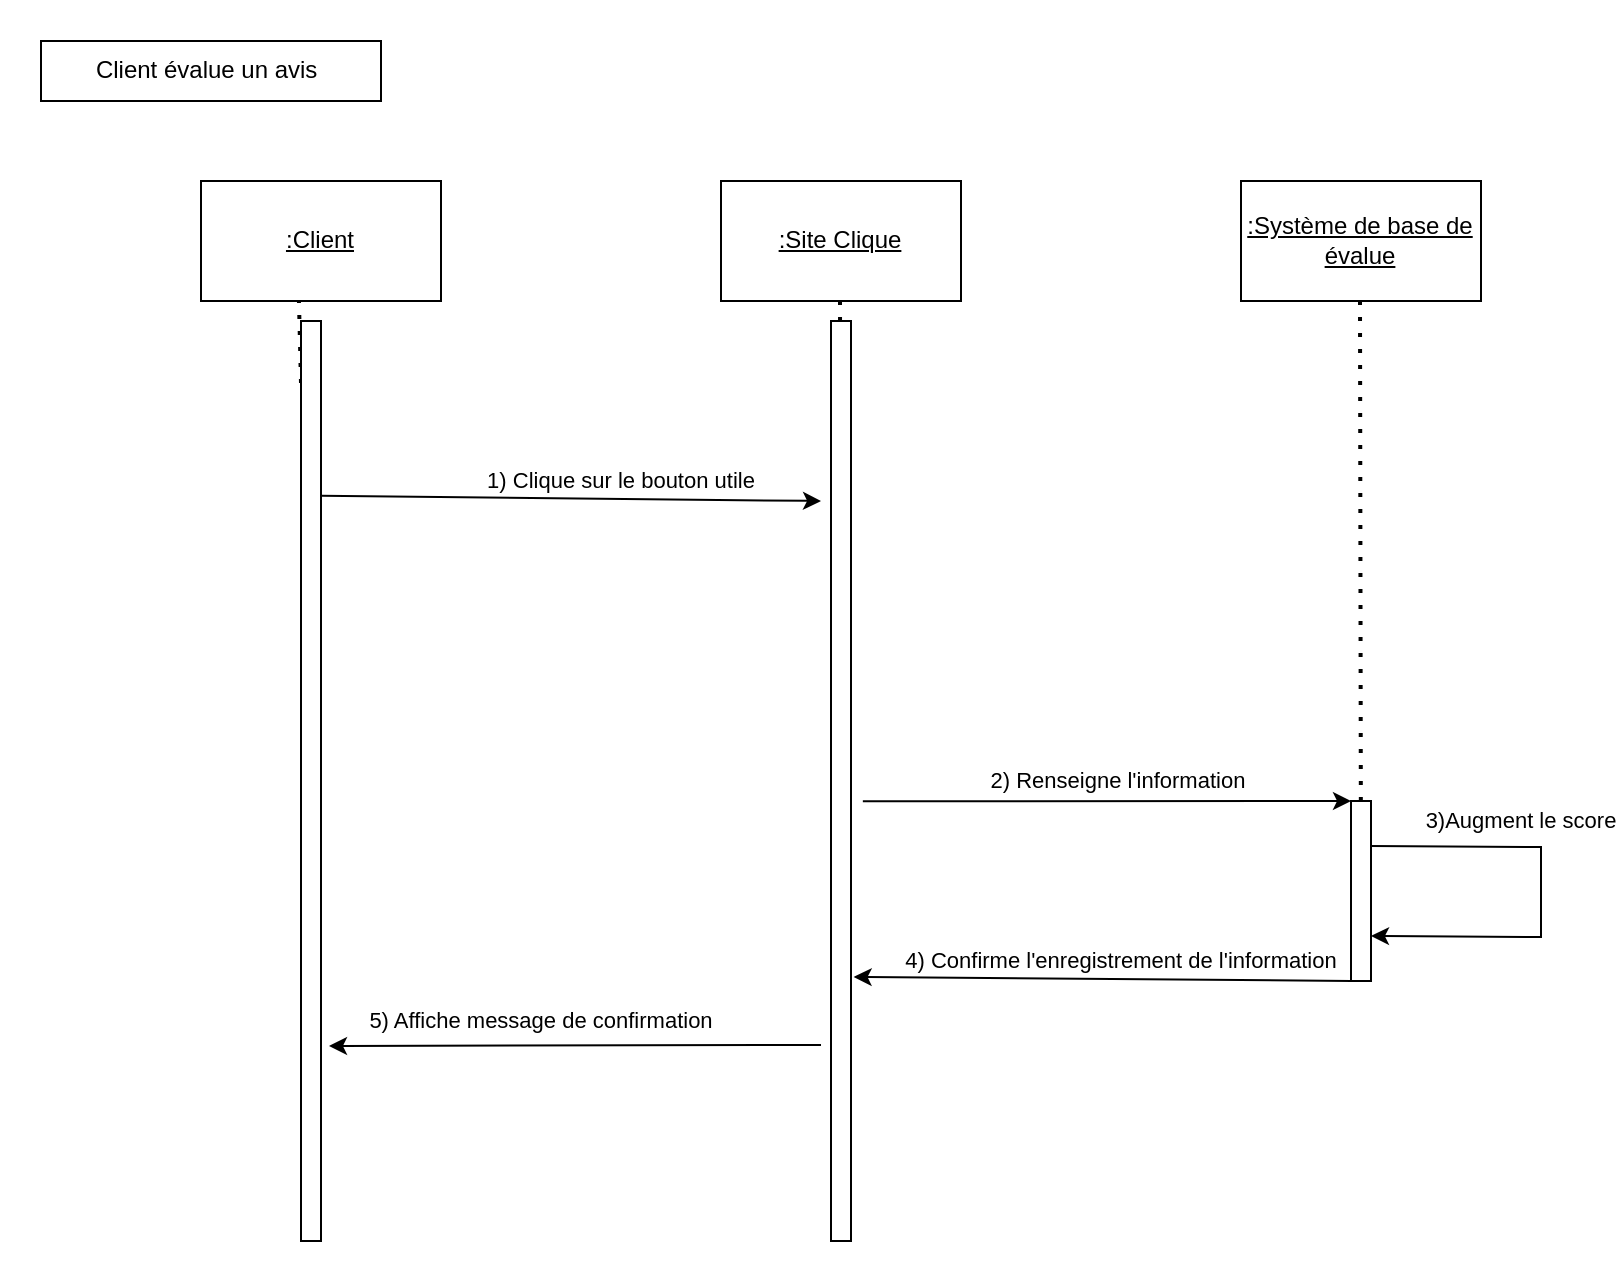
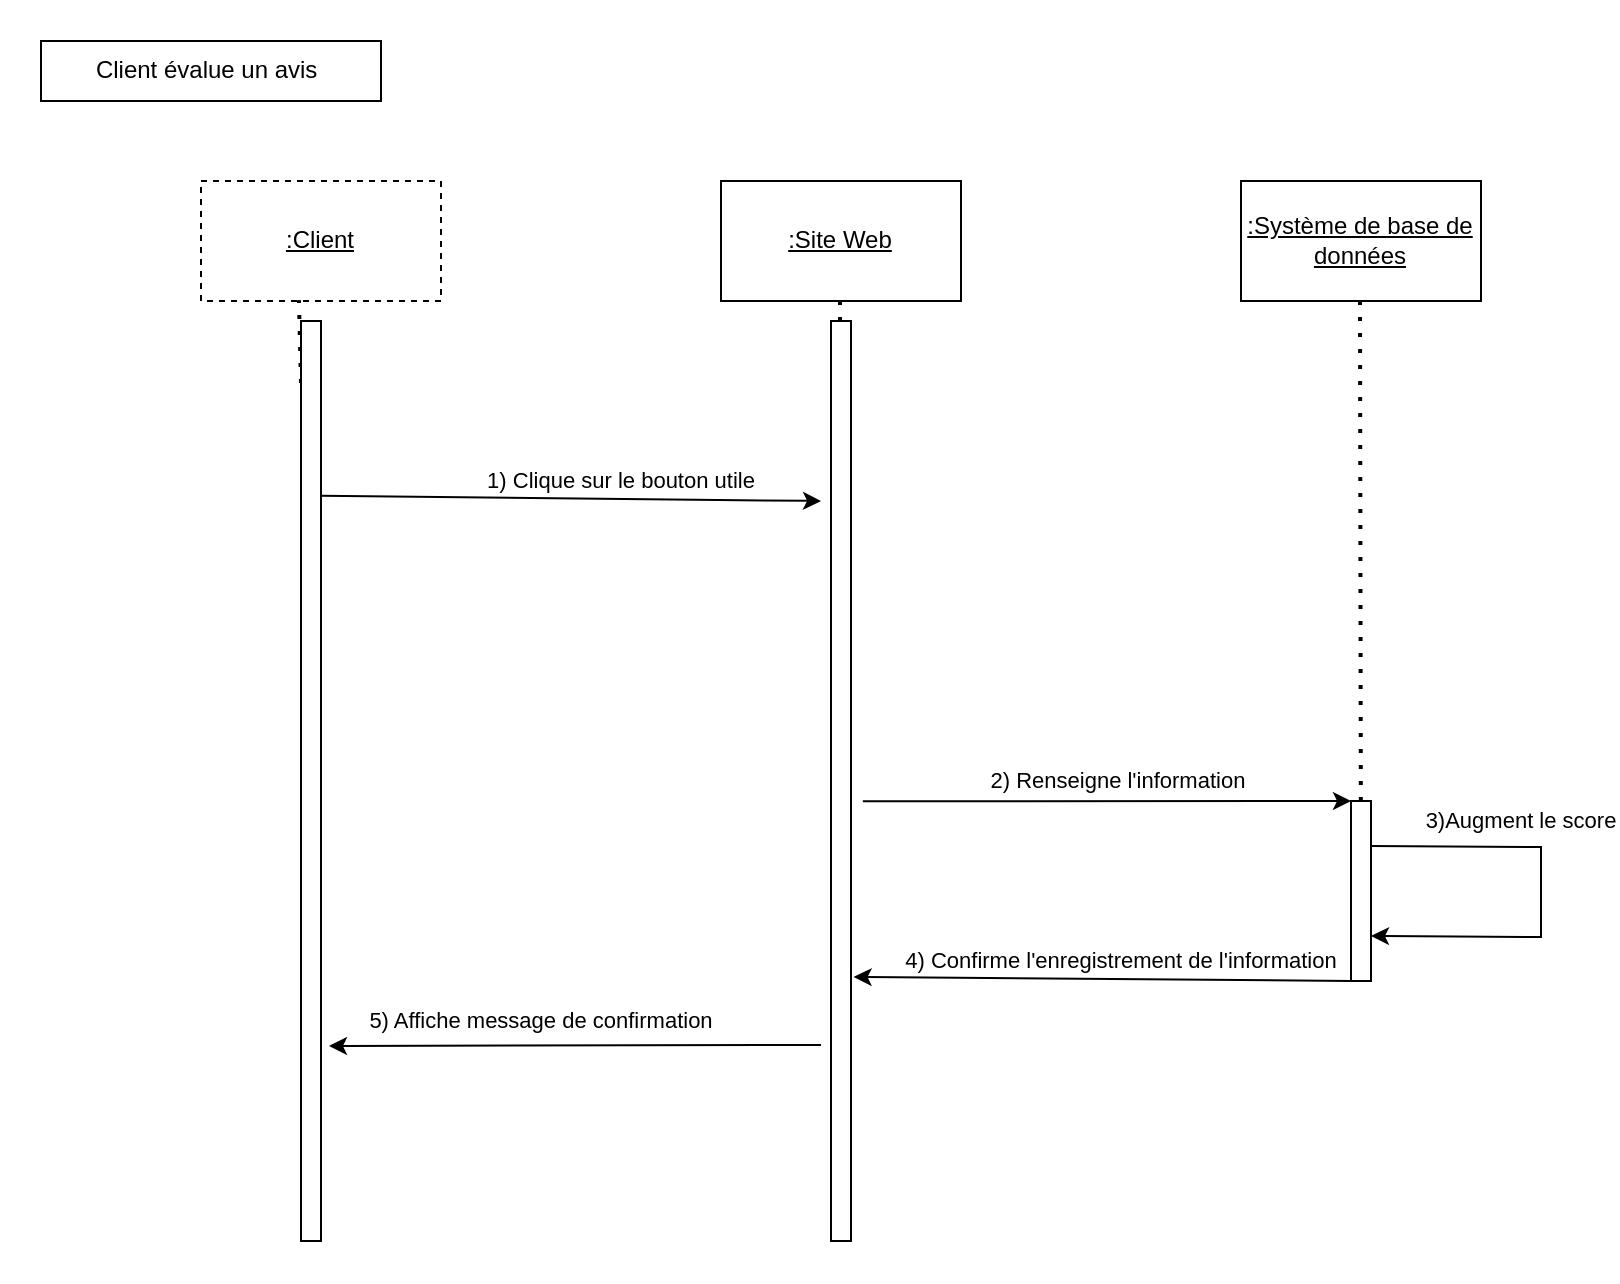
(321, 241) -> (321, 241)
(841, 241) -> (841, 241)
(1361, 241) -> (1361, 241)
